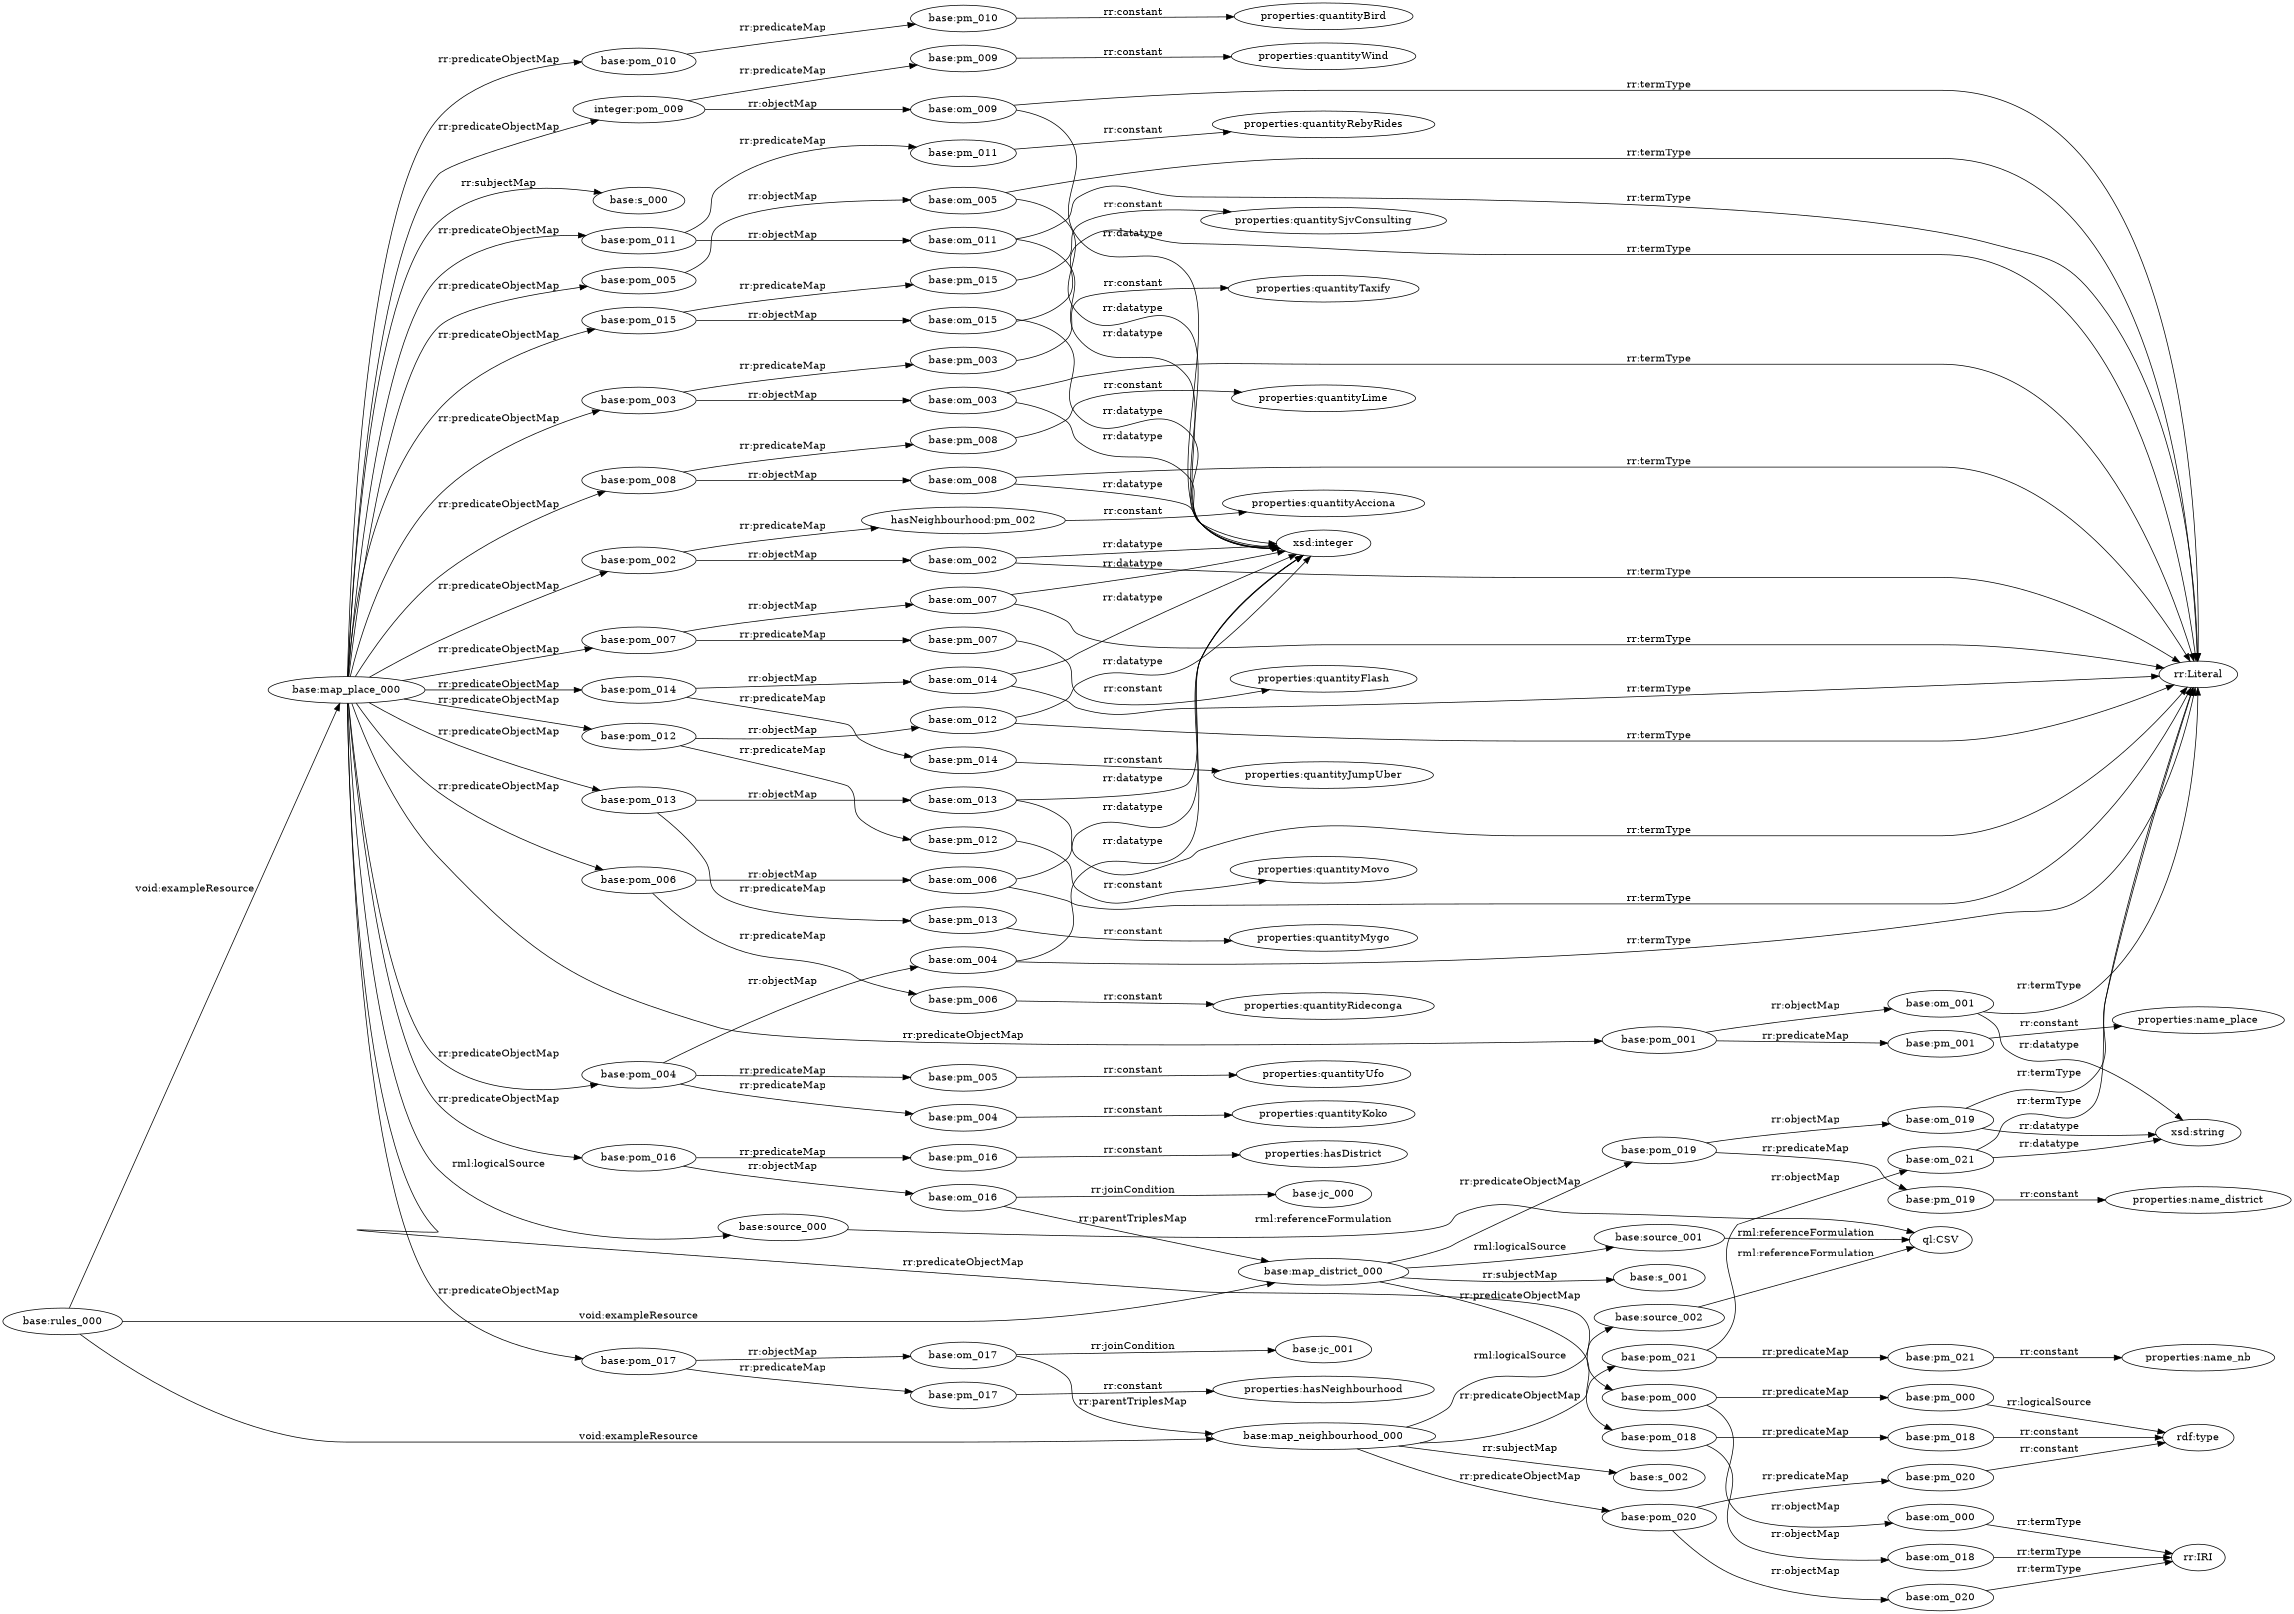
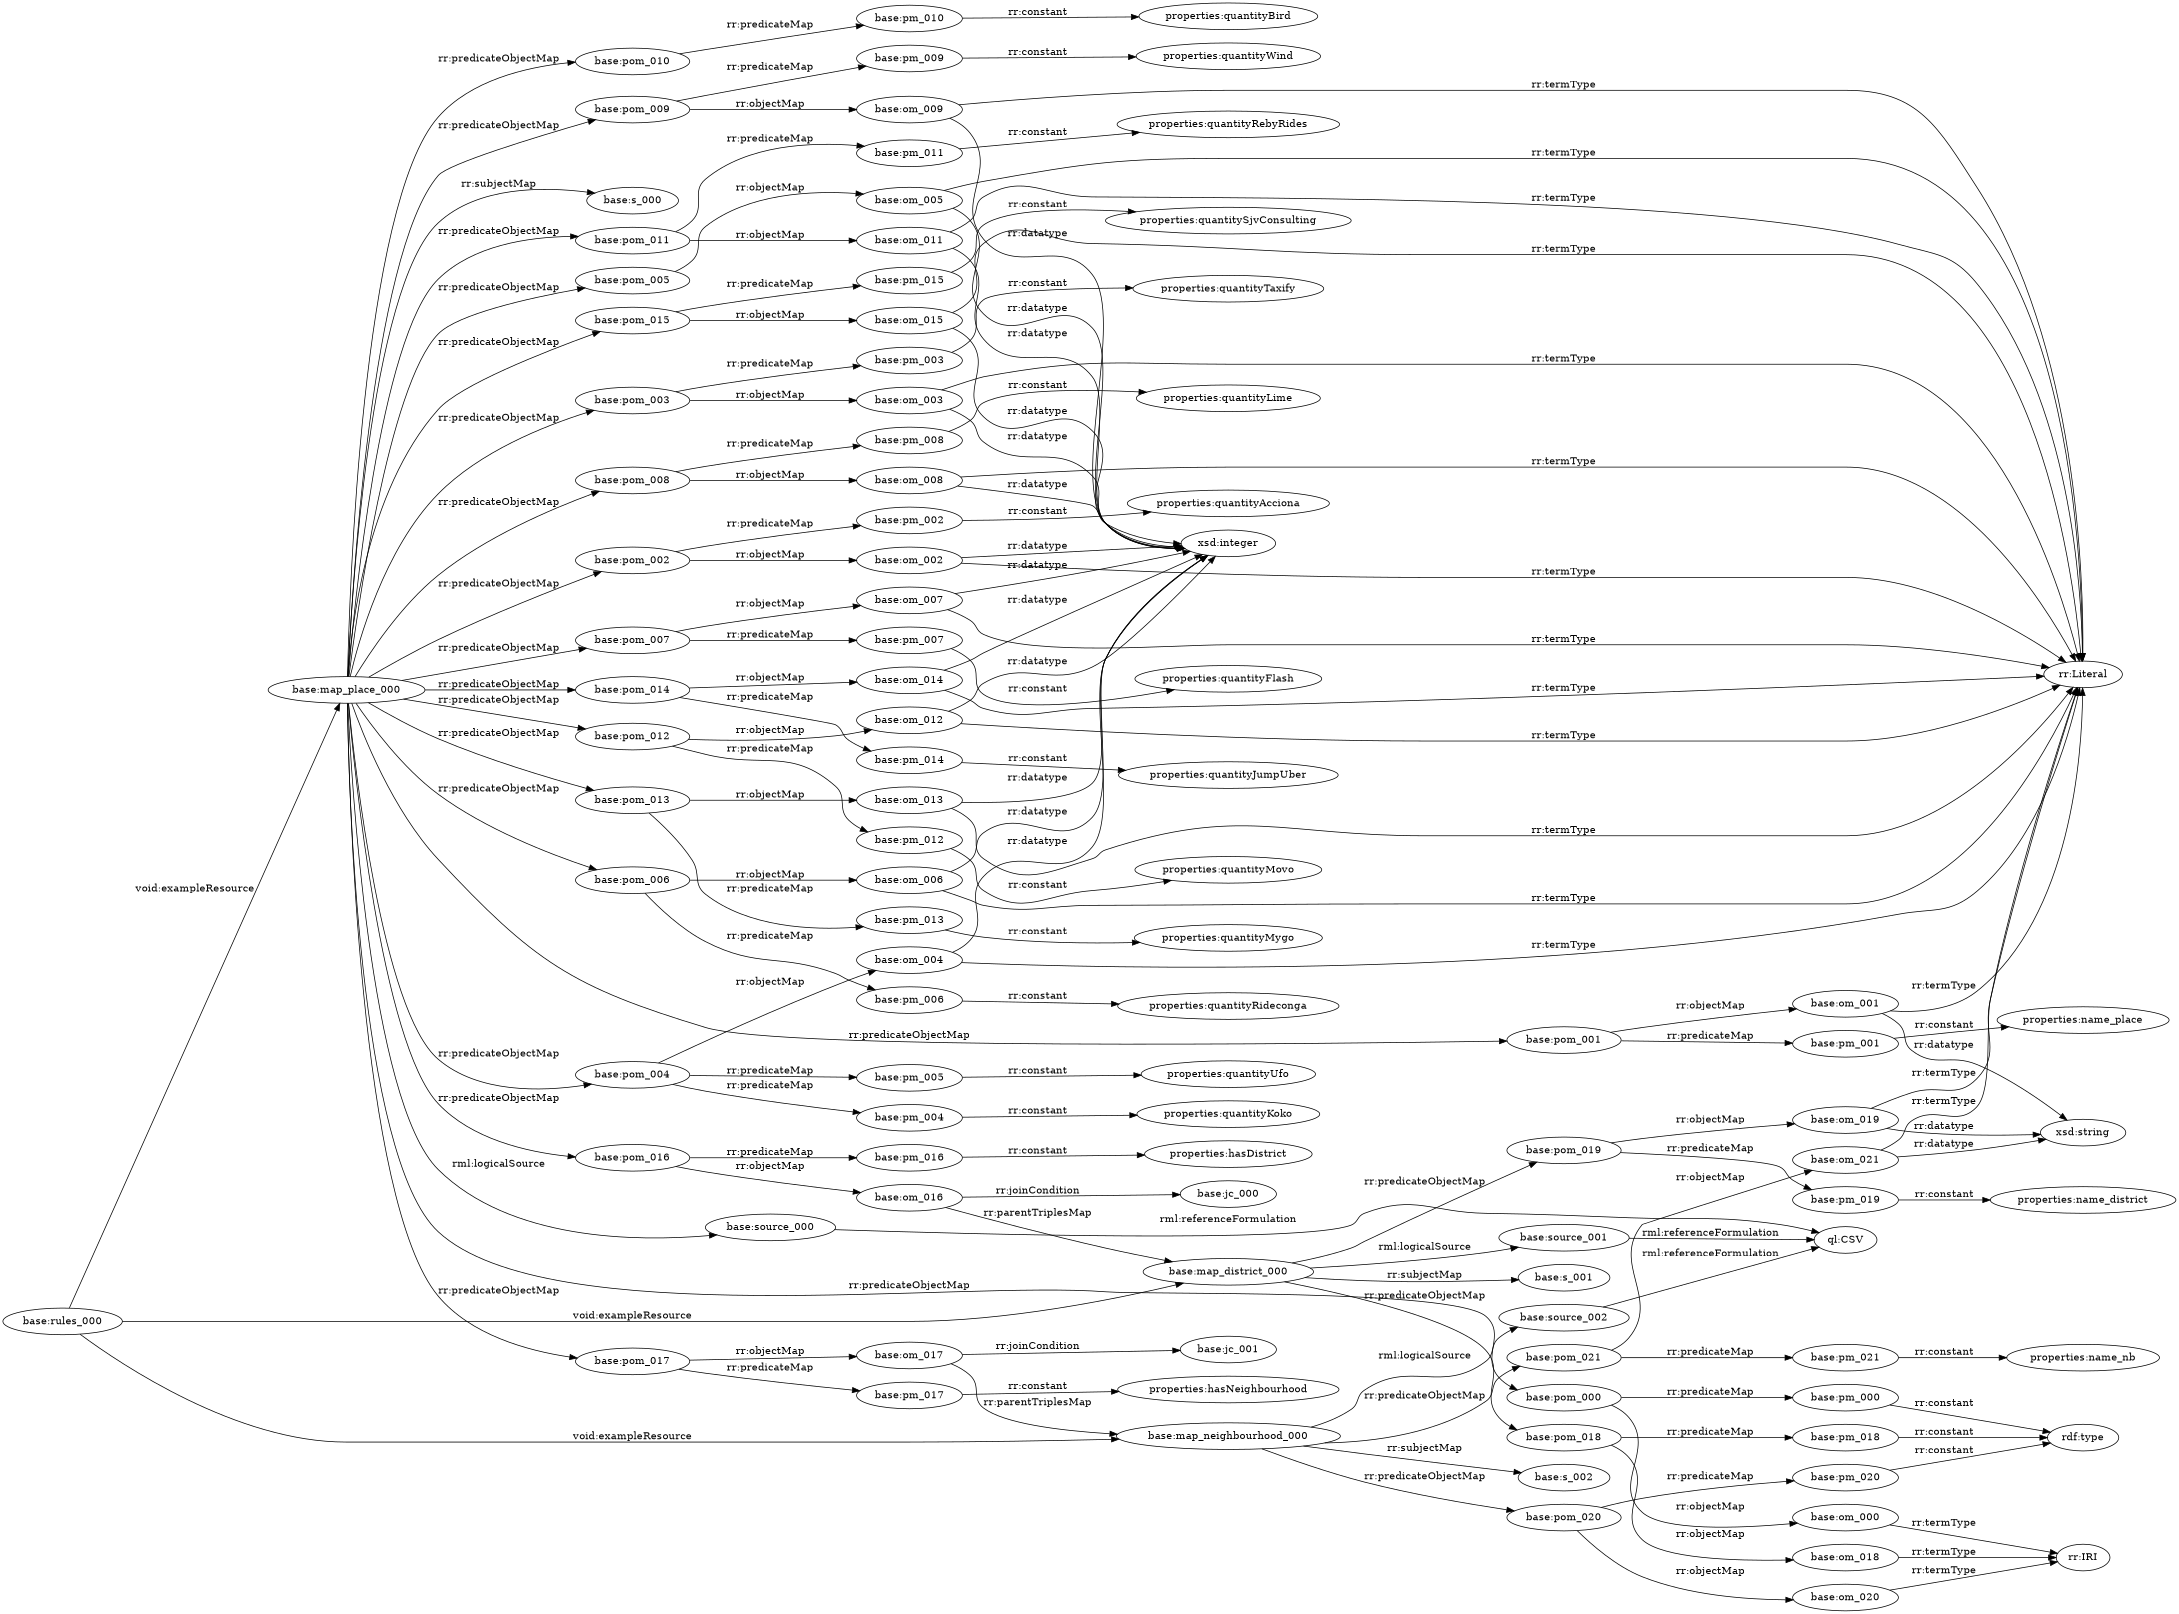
(639, 110) -> (633, 110)
(963, 520) -> (910, 520)
(2050, 1402) -> (1944, 1403)
